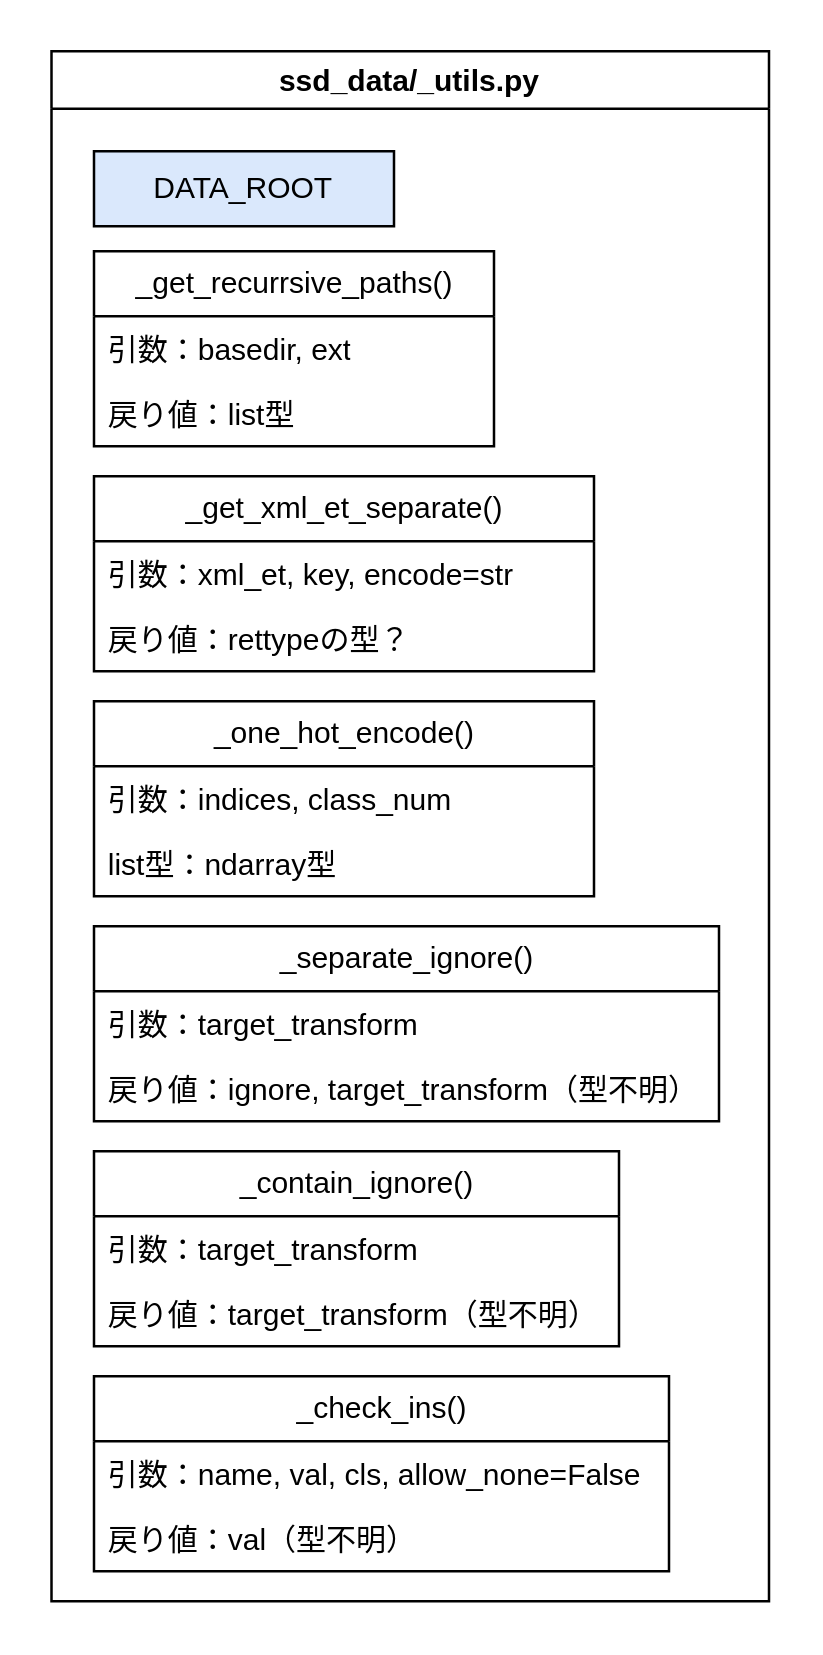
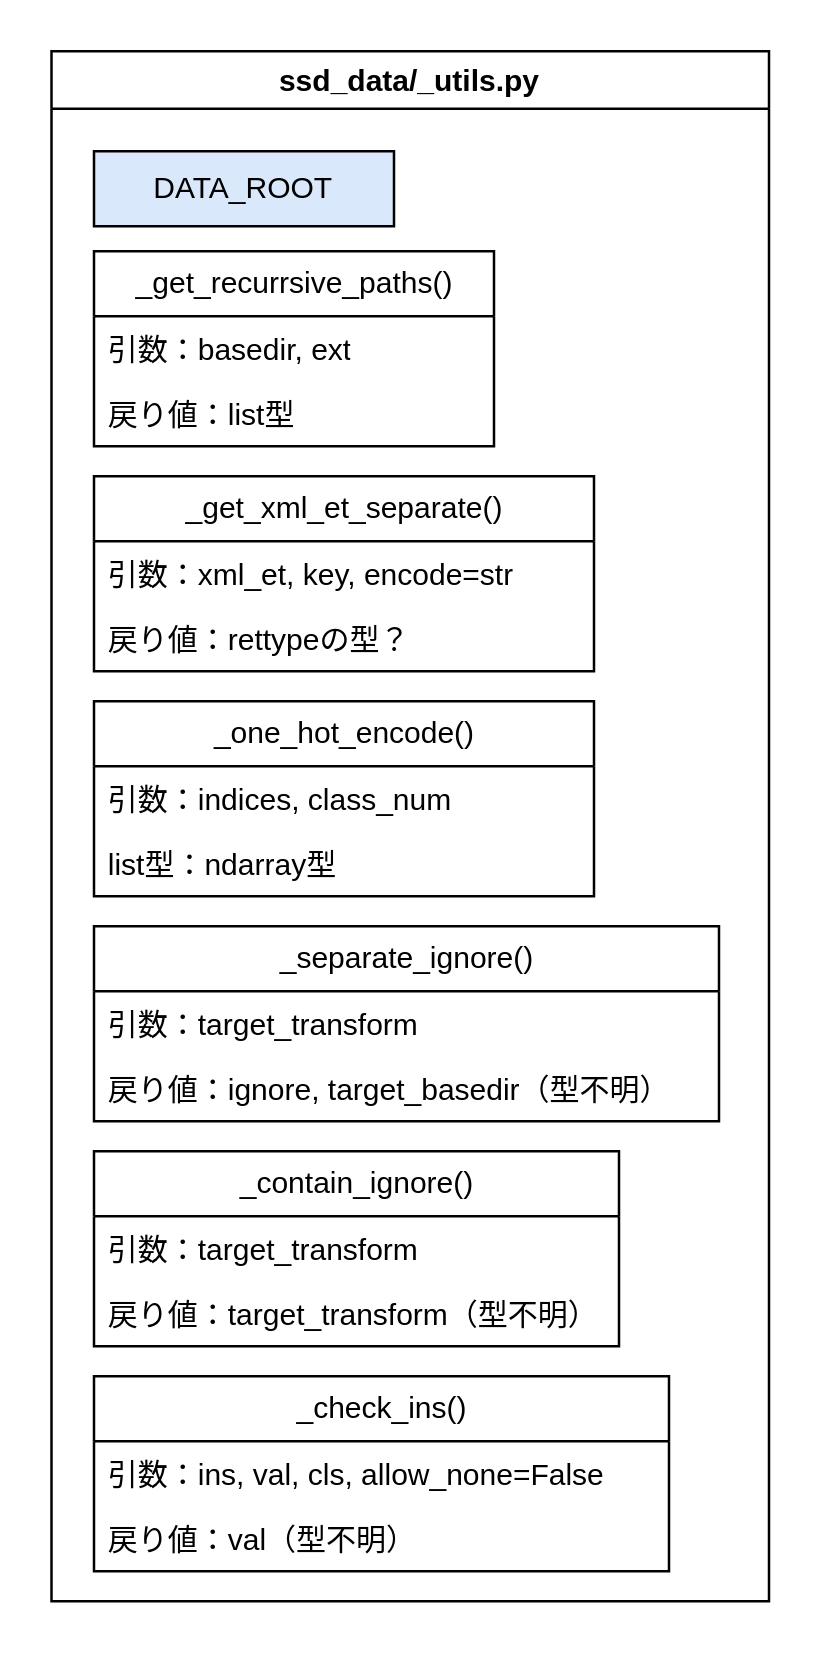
(409, 1110) -> (409, 1110)
(380, 1477) -> (367, 1477)
